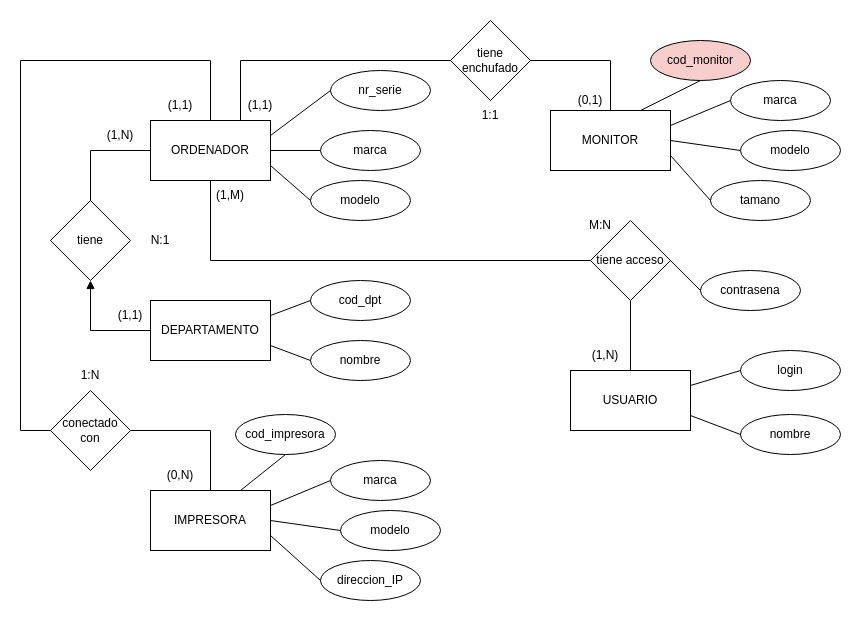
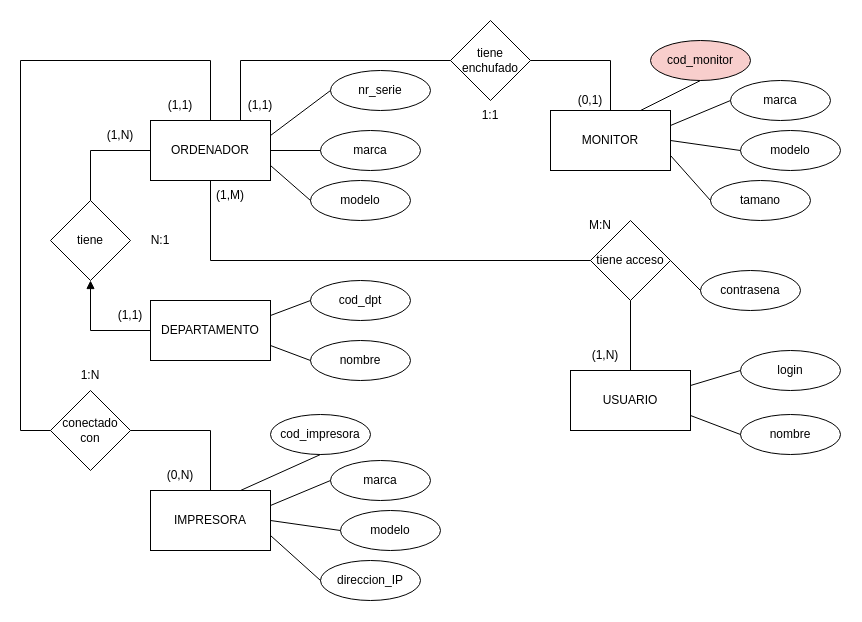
(286, 435) -> (321, 435)
